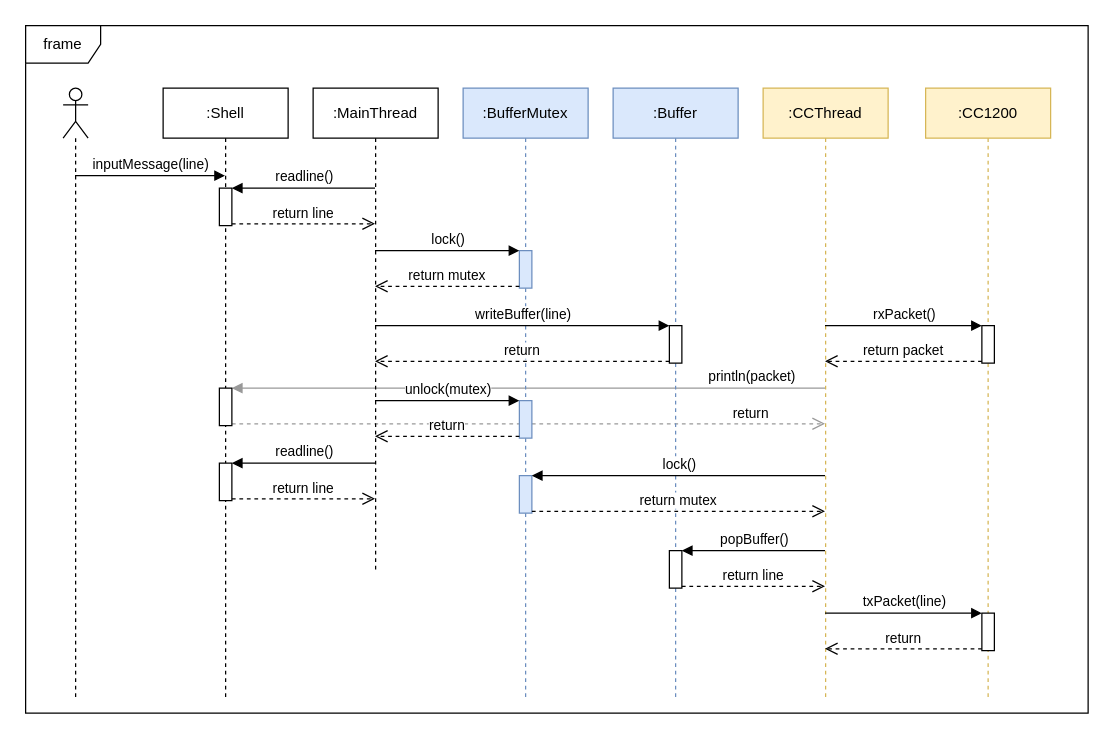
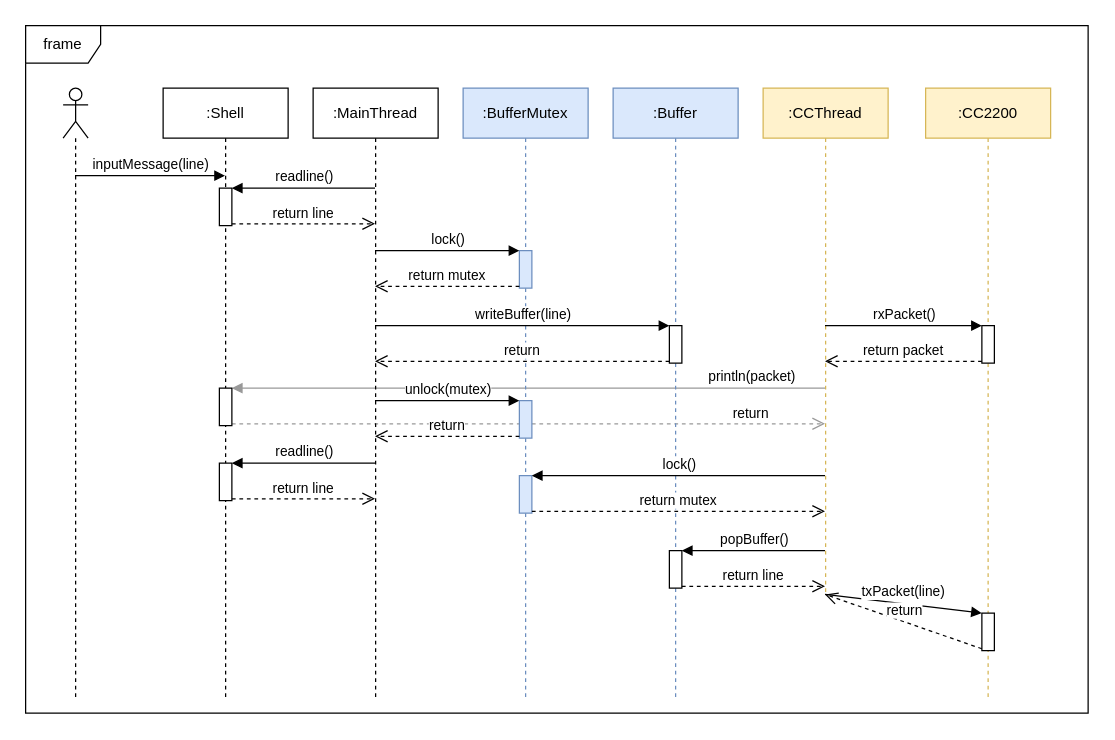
(988, 113) -> (988, 113)
(376, 329) -> (376, 394)
(826, 394) -> (826, 341)
